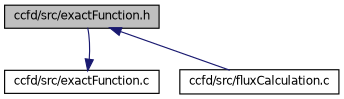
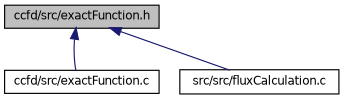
(89, 43) -> (74, 55)
(259, 82) -> (259, 82)
